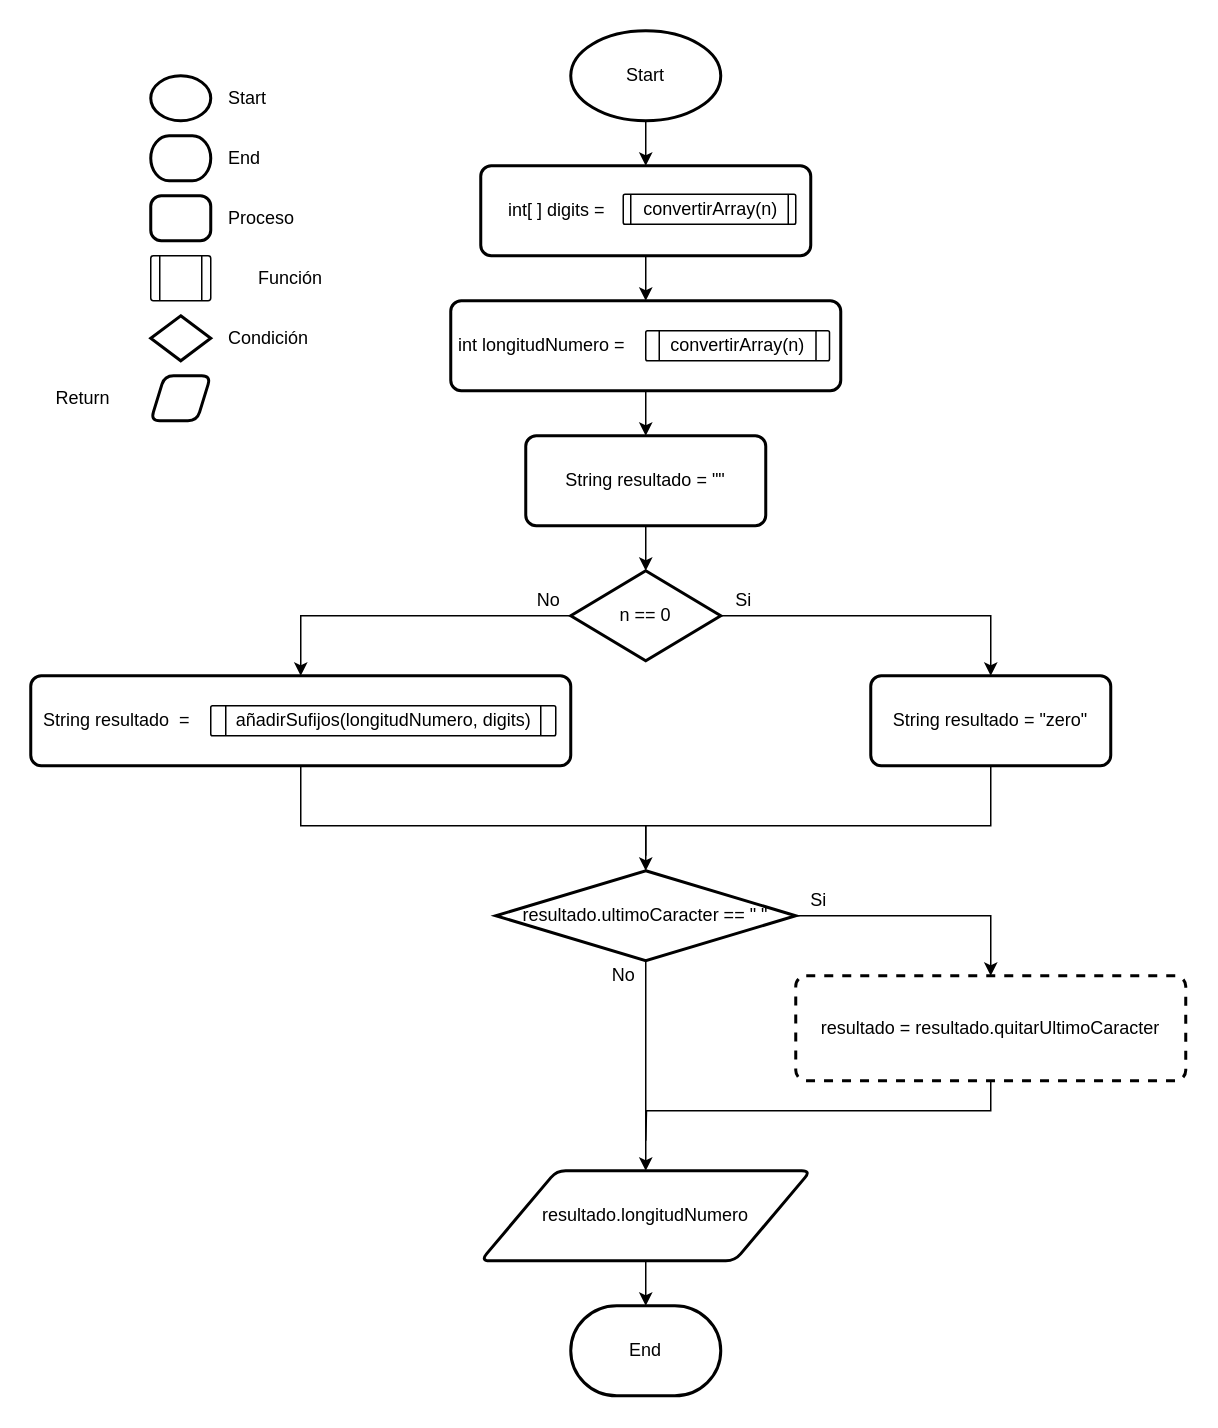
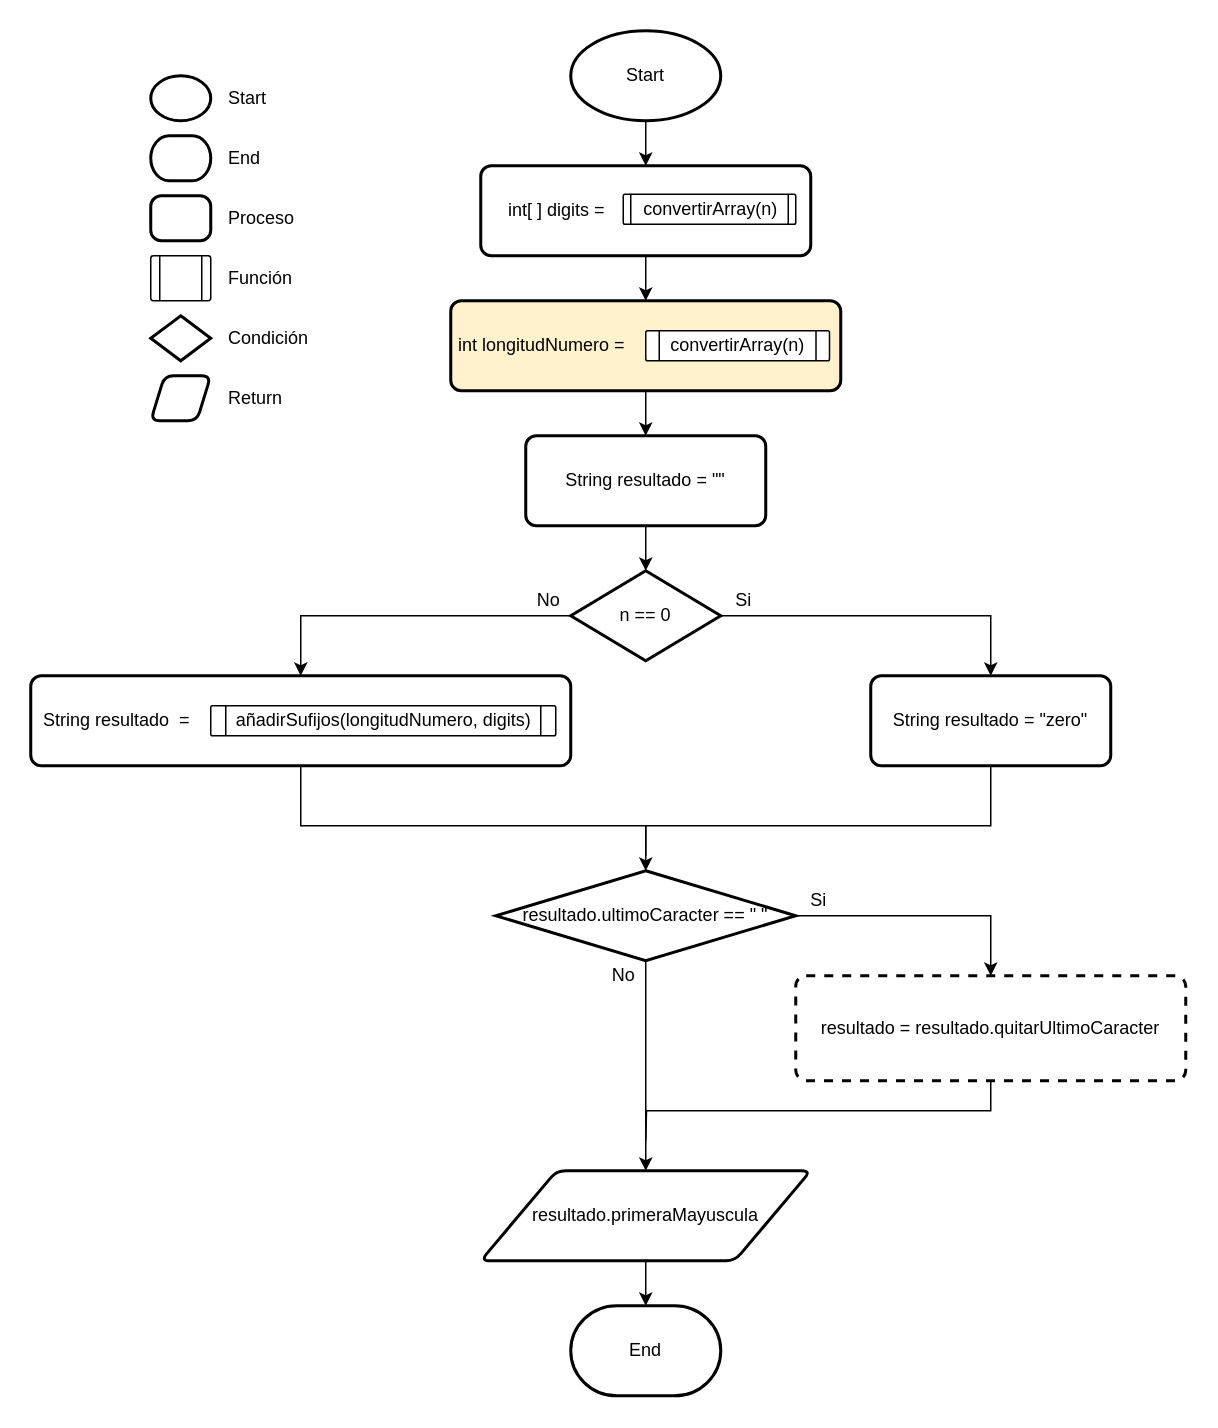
(301, 278) -> (271, 278)
(543, 346) -> (543, 346)
(91, 398) -> (263, 398)
(646, 1216) -> (646, 1216)
